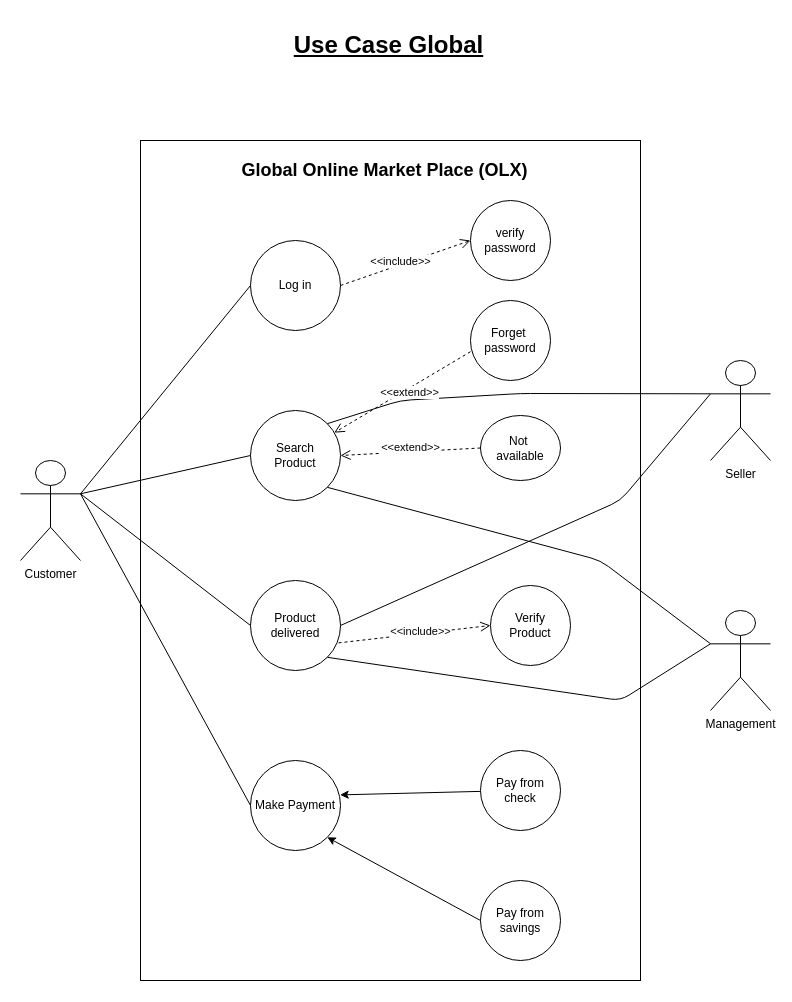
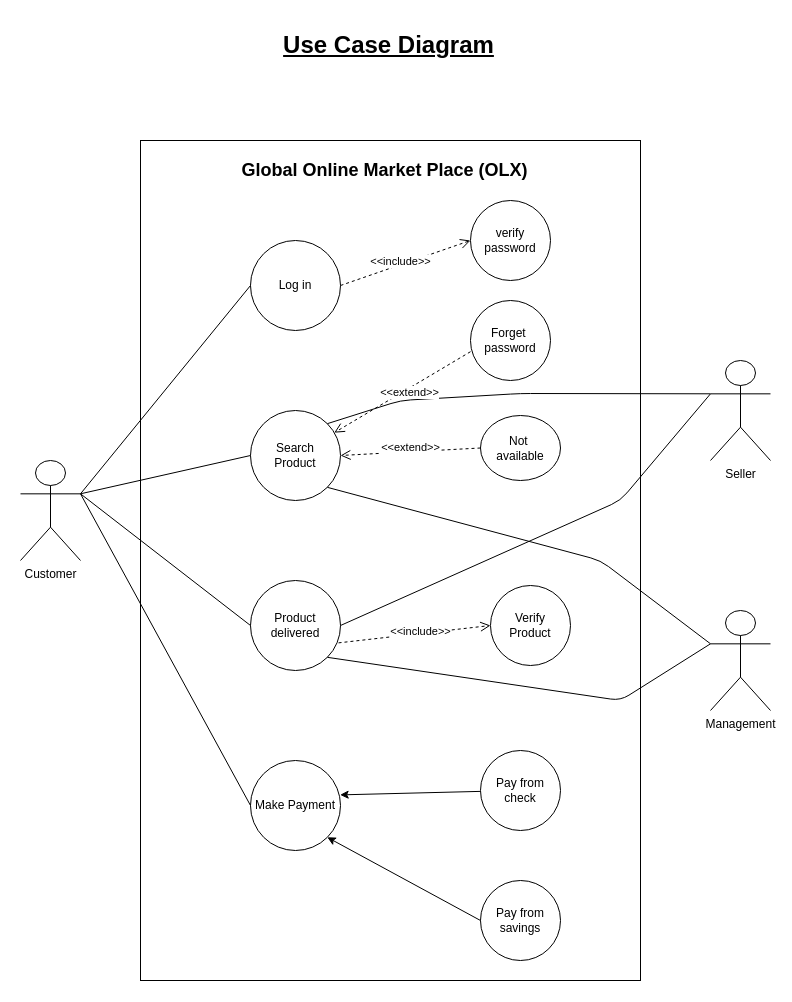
(389, 46) -> (389, 46)
